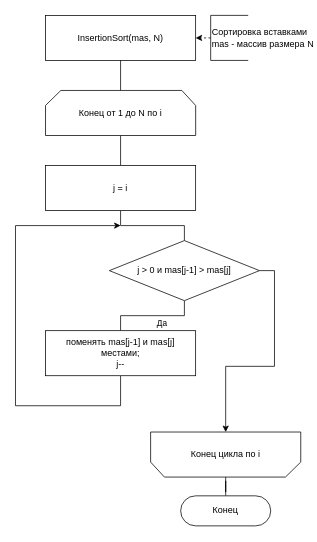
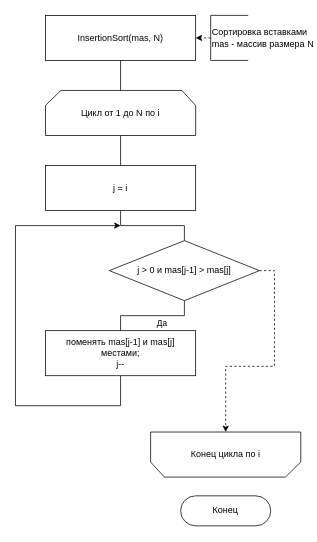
(120, 113) -> (120, 113)
(274, 365) -> (274, 365)
(225, 487) -> none
